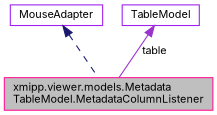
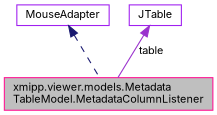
(161, 15) -> (155, 15)
